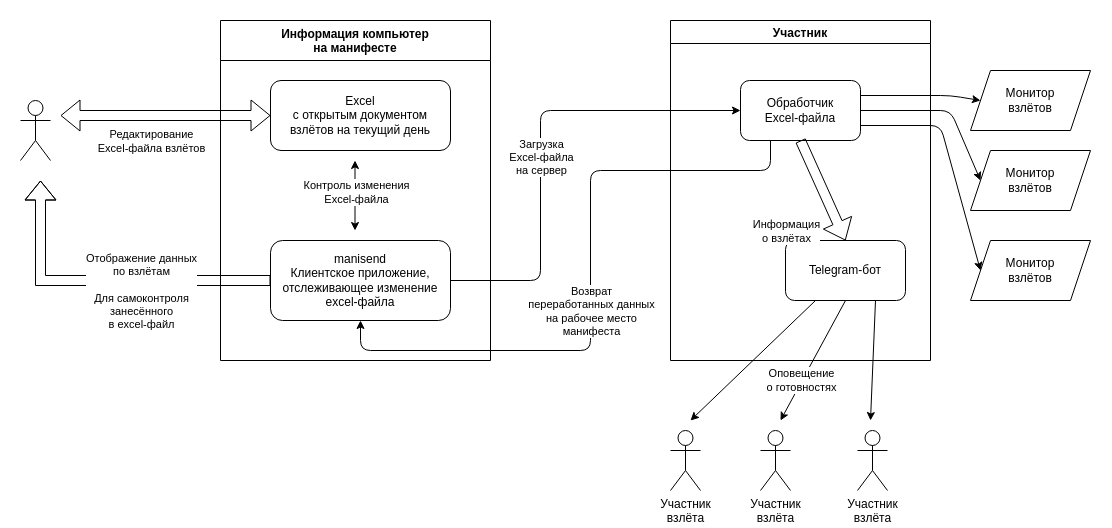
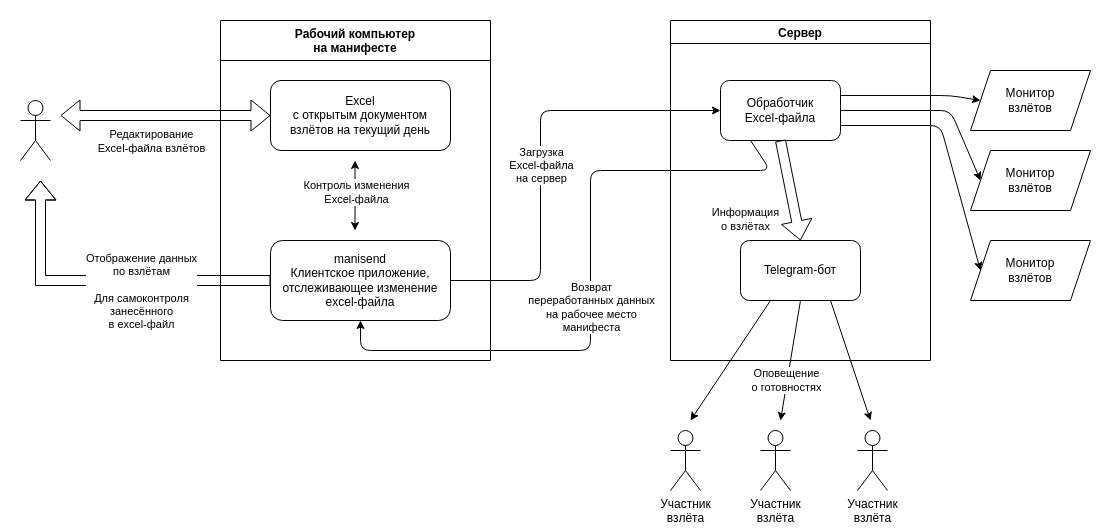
(800, 33) -> (800, 33)
(355, 34) -> (355, 34)
(801, 111) -> (781, 111)
(846, 271) -> (801, 271)
